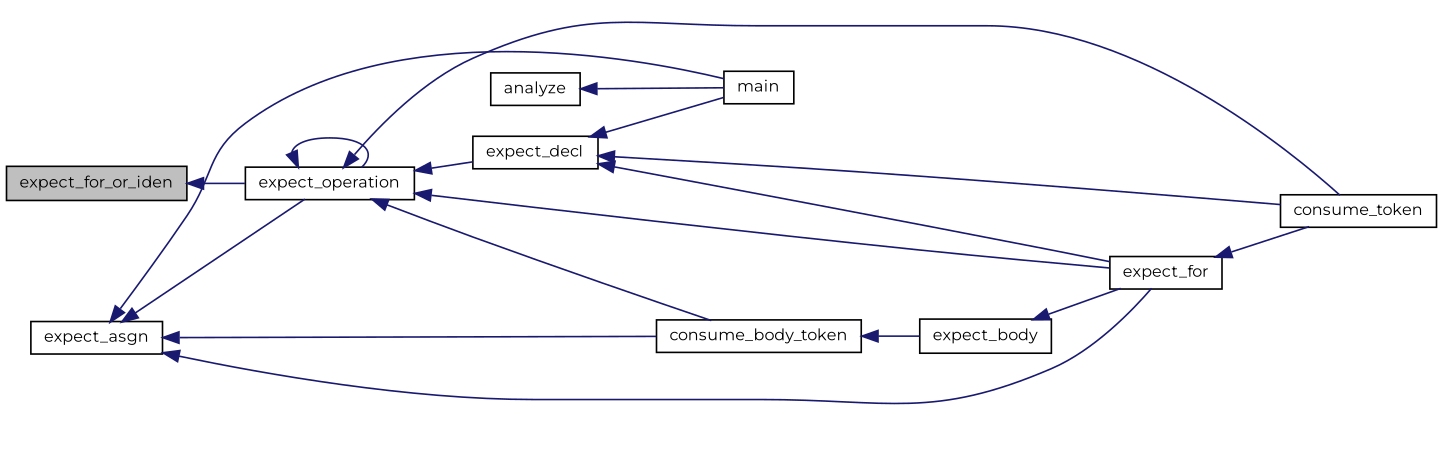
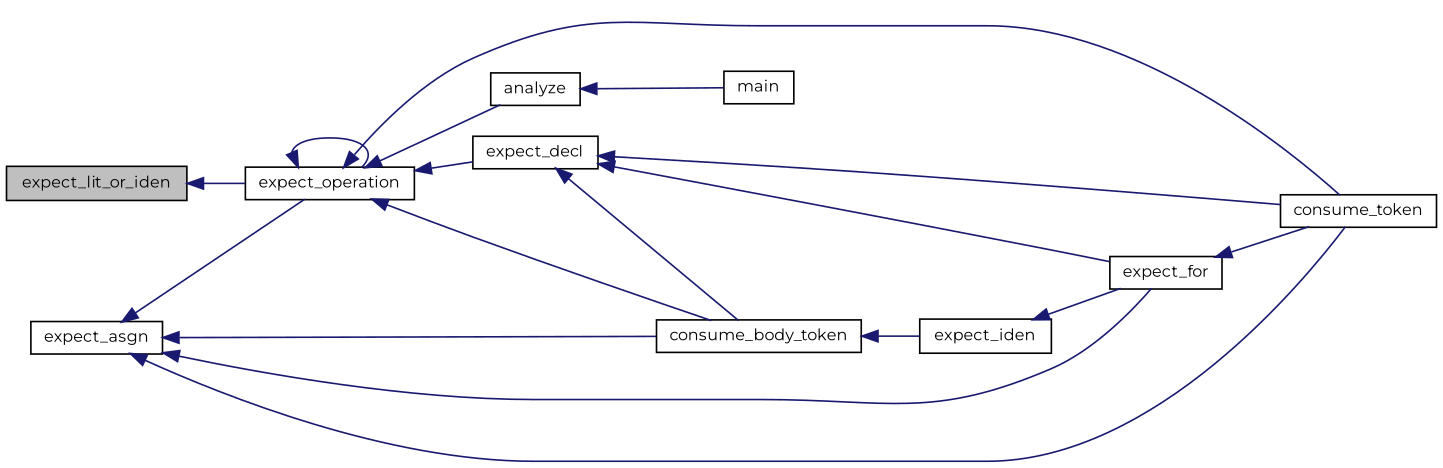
(367, 68) -> (779, 461)
(664, 115) -> (653, 250)
(97, 183) -> (97, 183)
(770, 234) -> (440, 133)
(986, 336) -> (986, 336)
